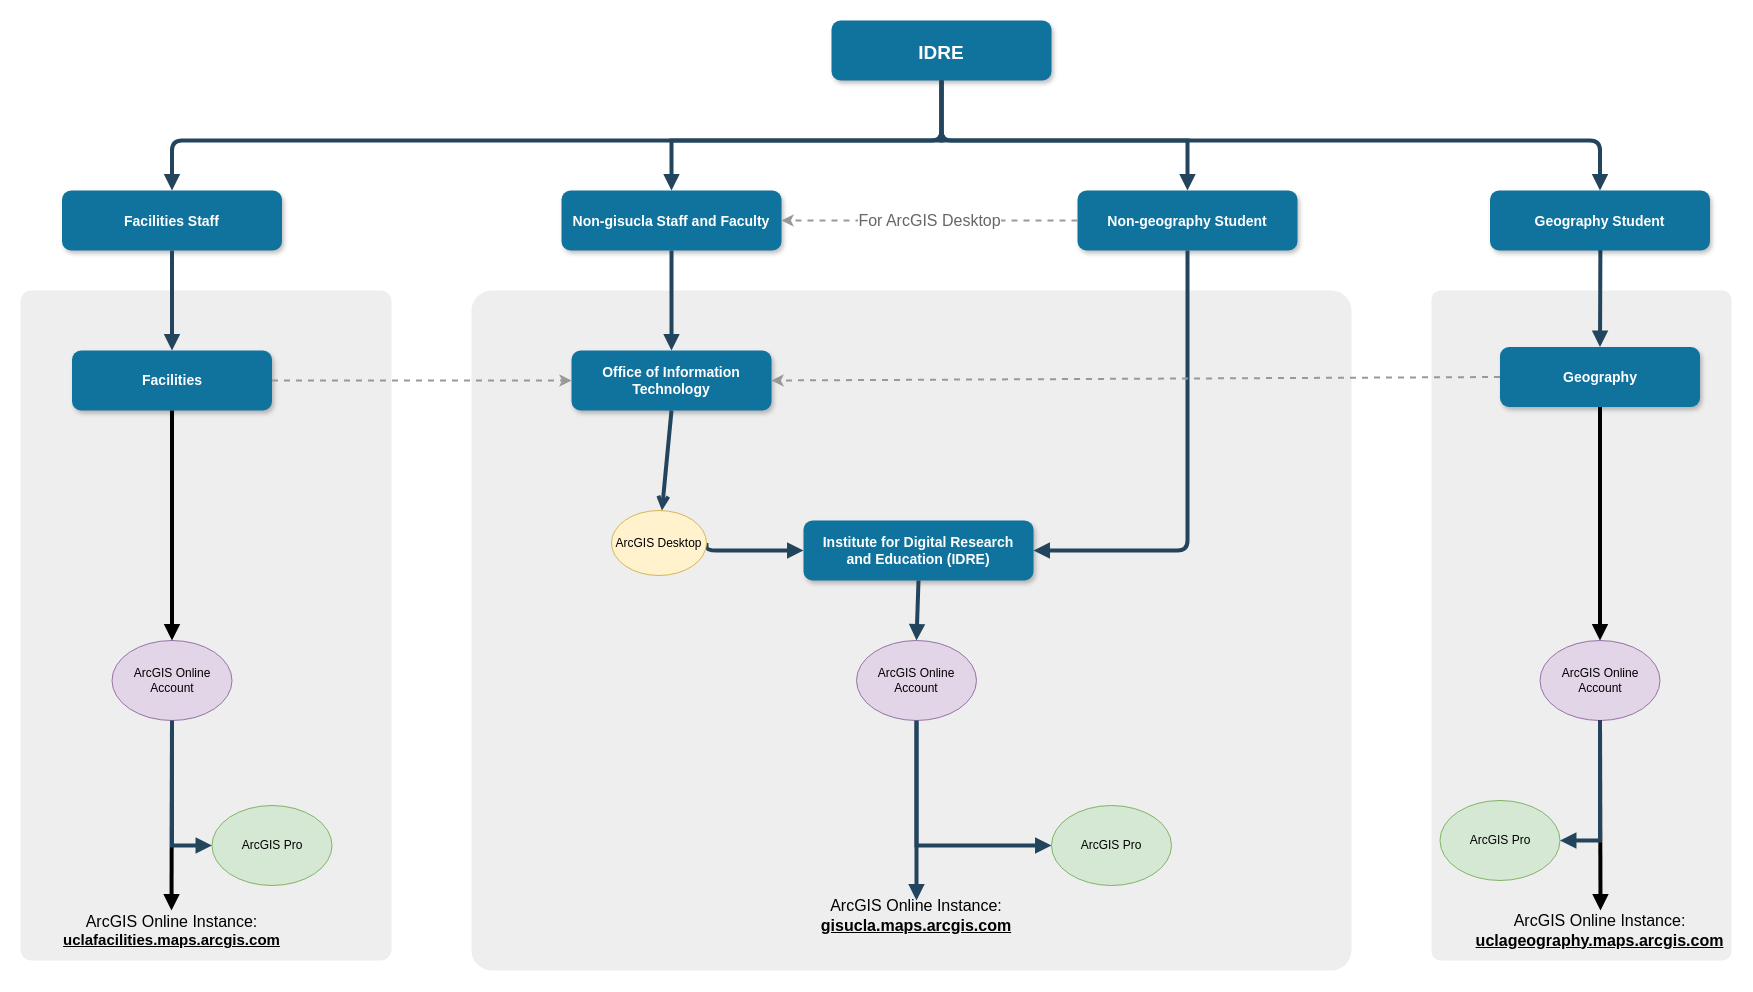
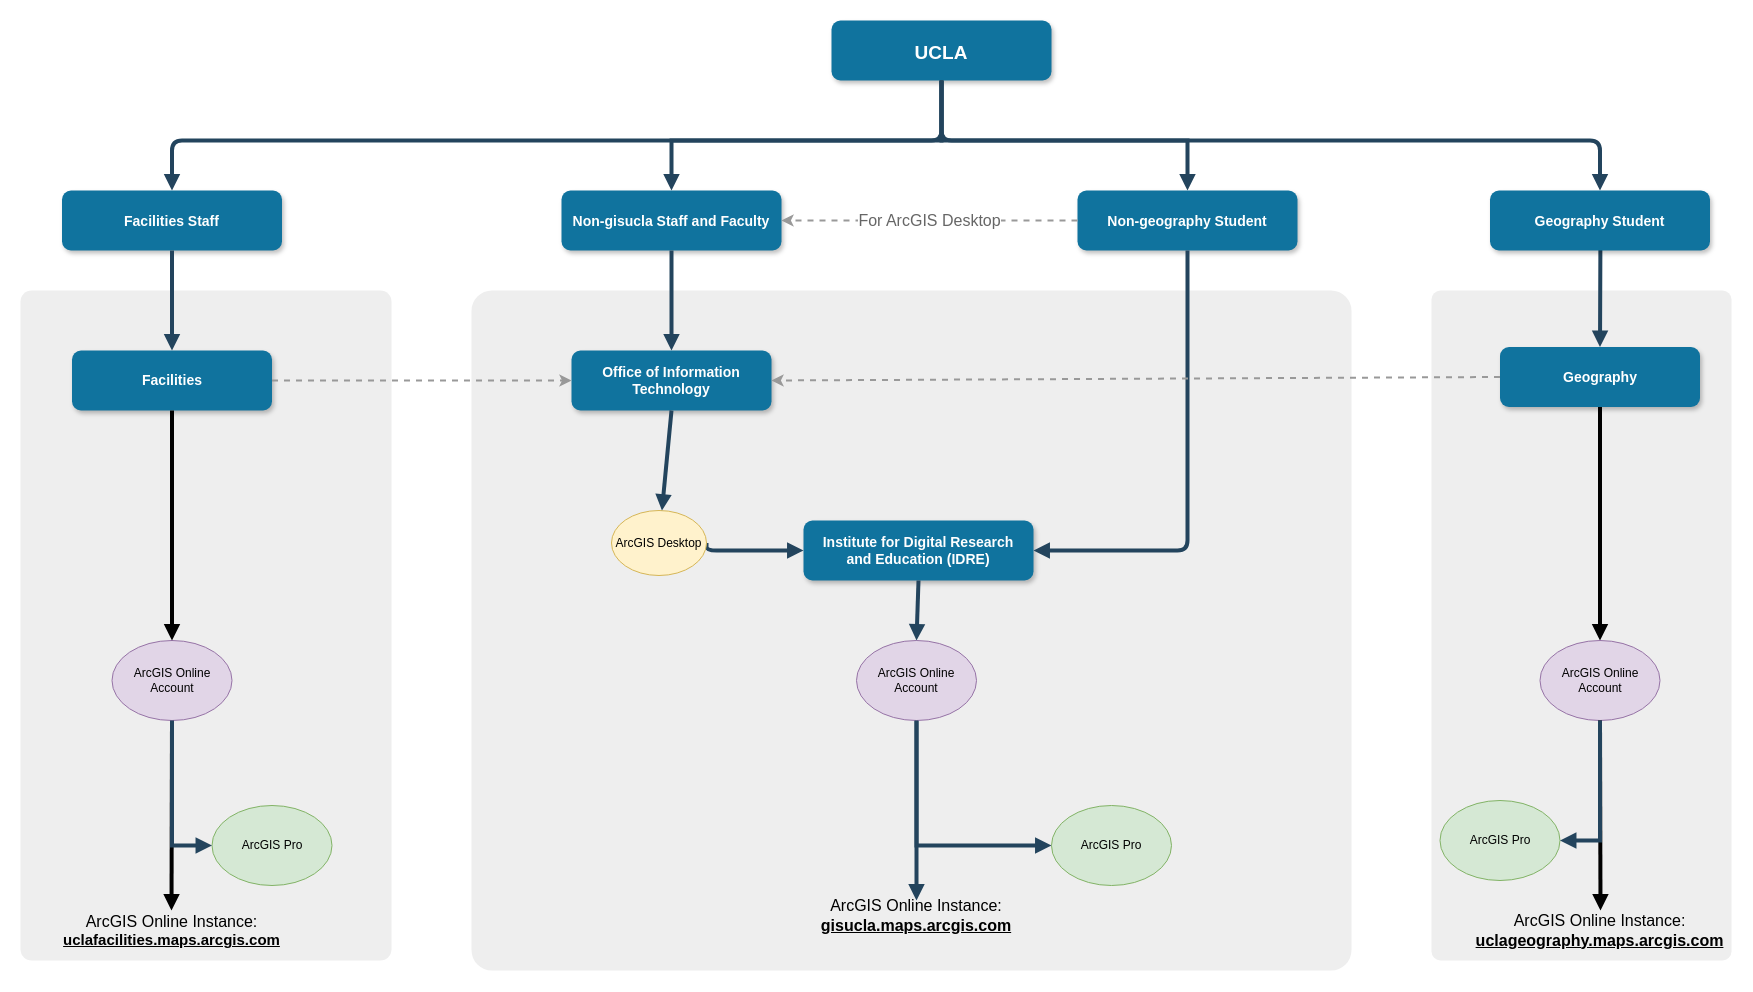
(941, 52) -> (941, 52)
(663, 495) -> (664, 494)
